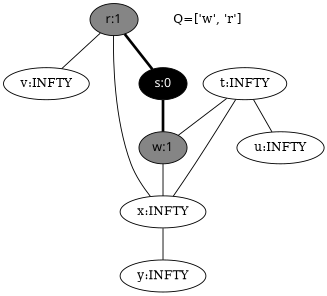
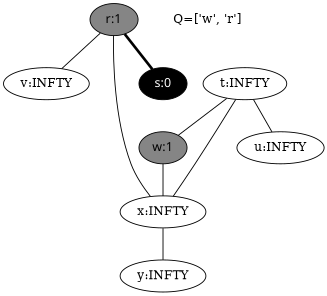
(163, 116) -> none
